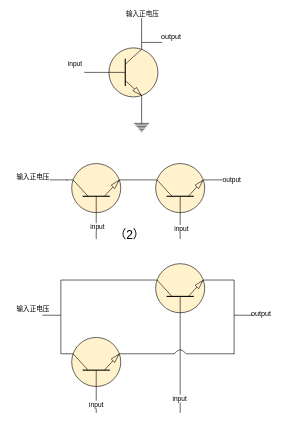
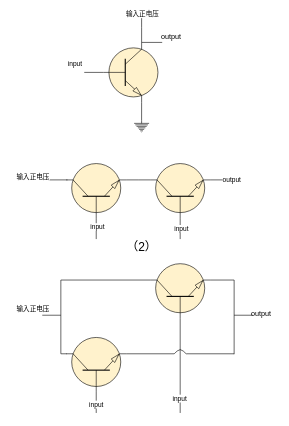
(130, 234) -> (142, 246)
